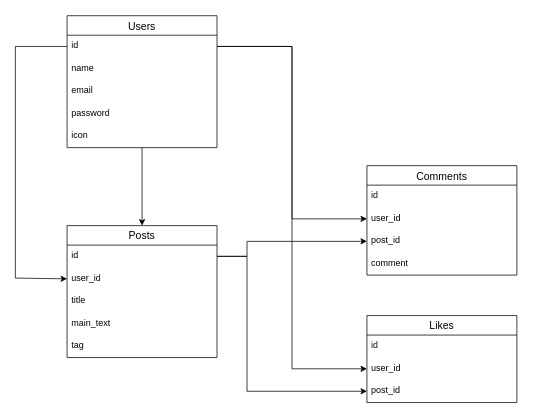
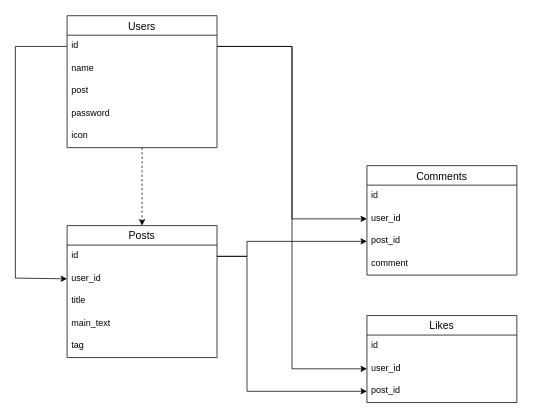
(82, 91) -> (82, 91)
(142, 184) -> (142, 184)
